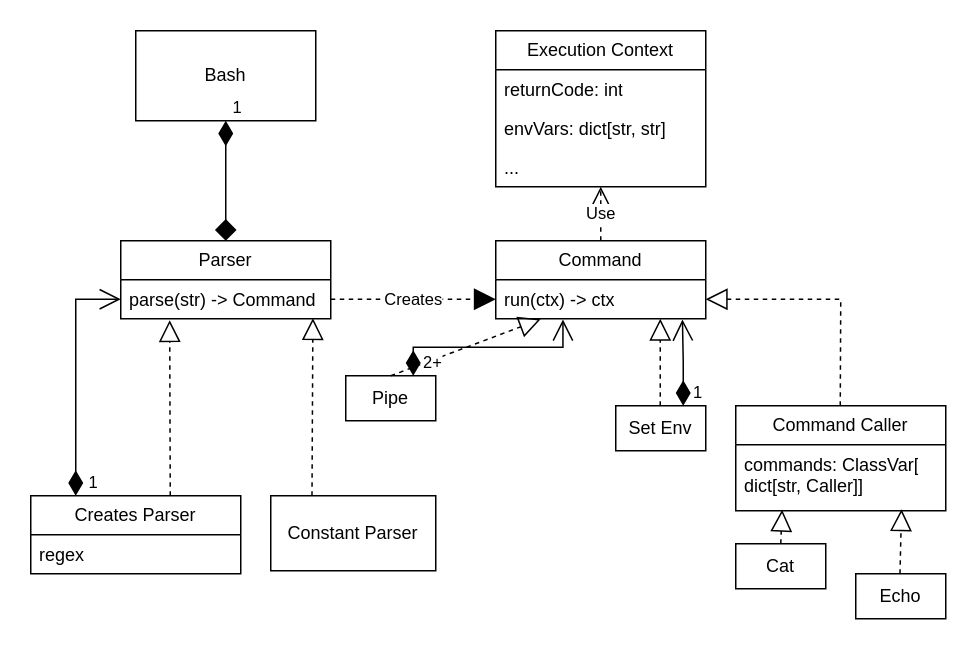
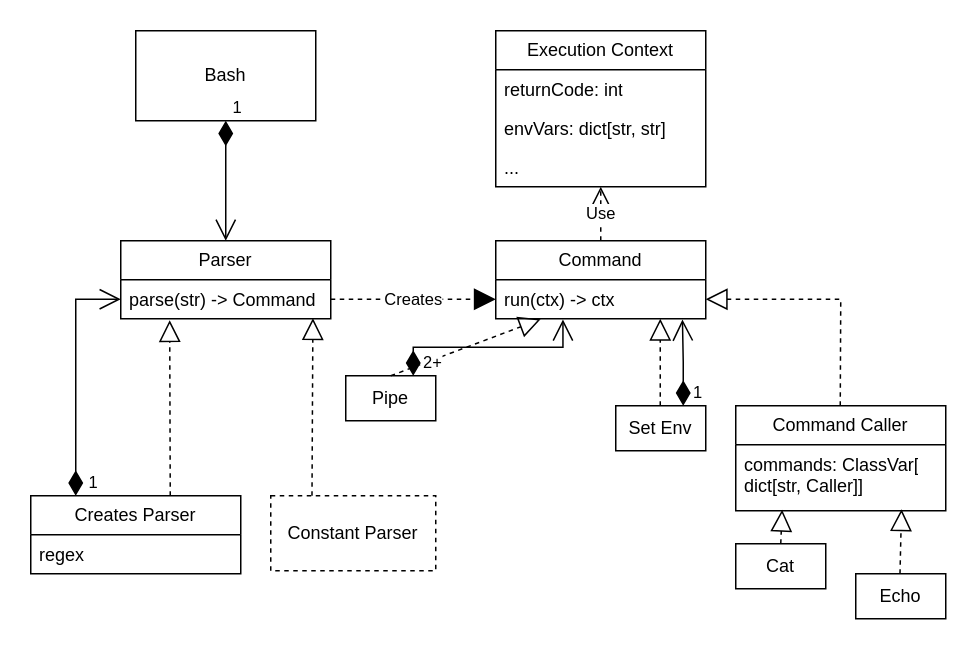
(226, 219) -> (226, 227)
(353, 533) -> (353, 533)
